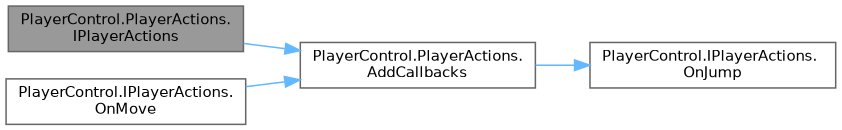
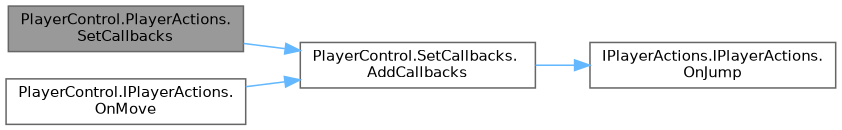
(126, 29) -> (126, 29)
(418, 65) -> (418, 65)
(713, 65) -> (713, 65)
